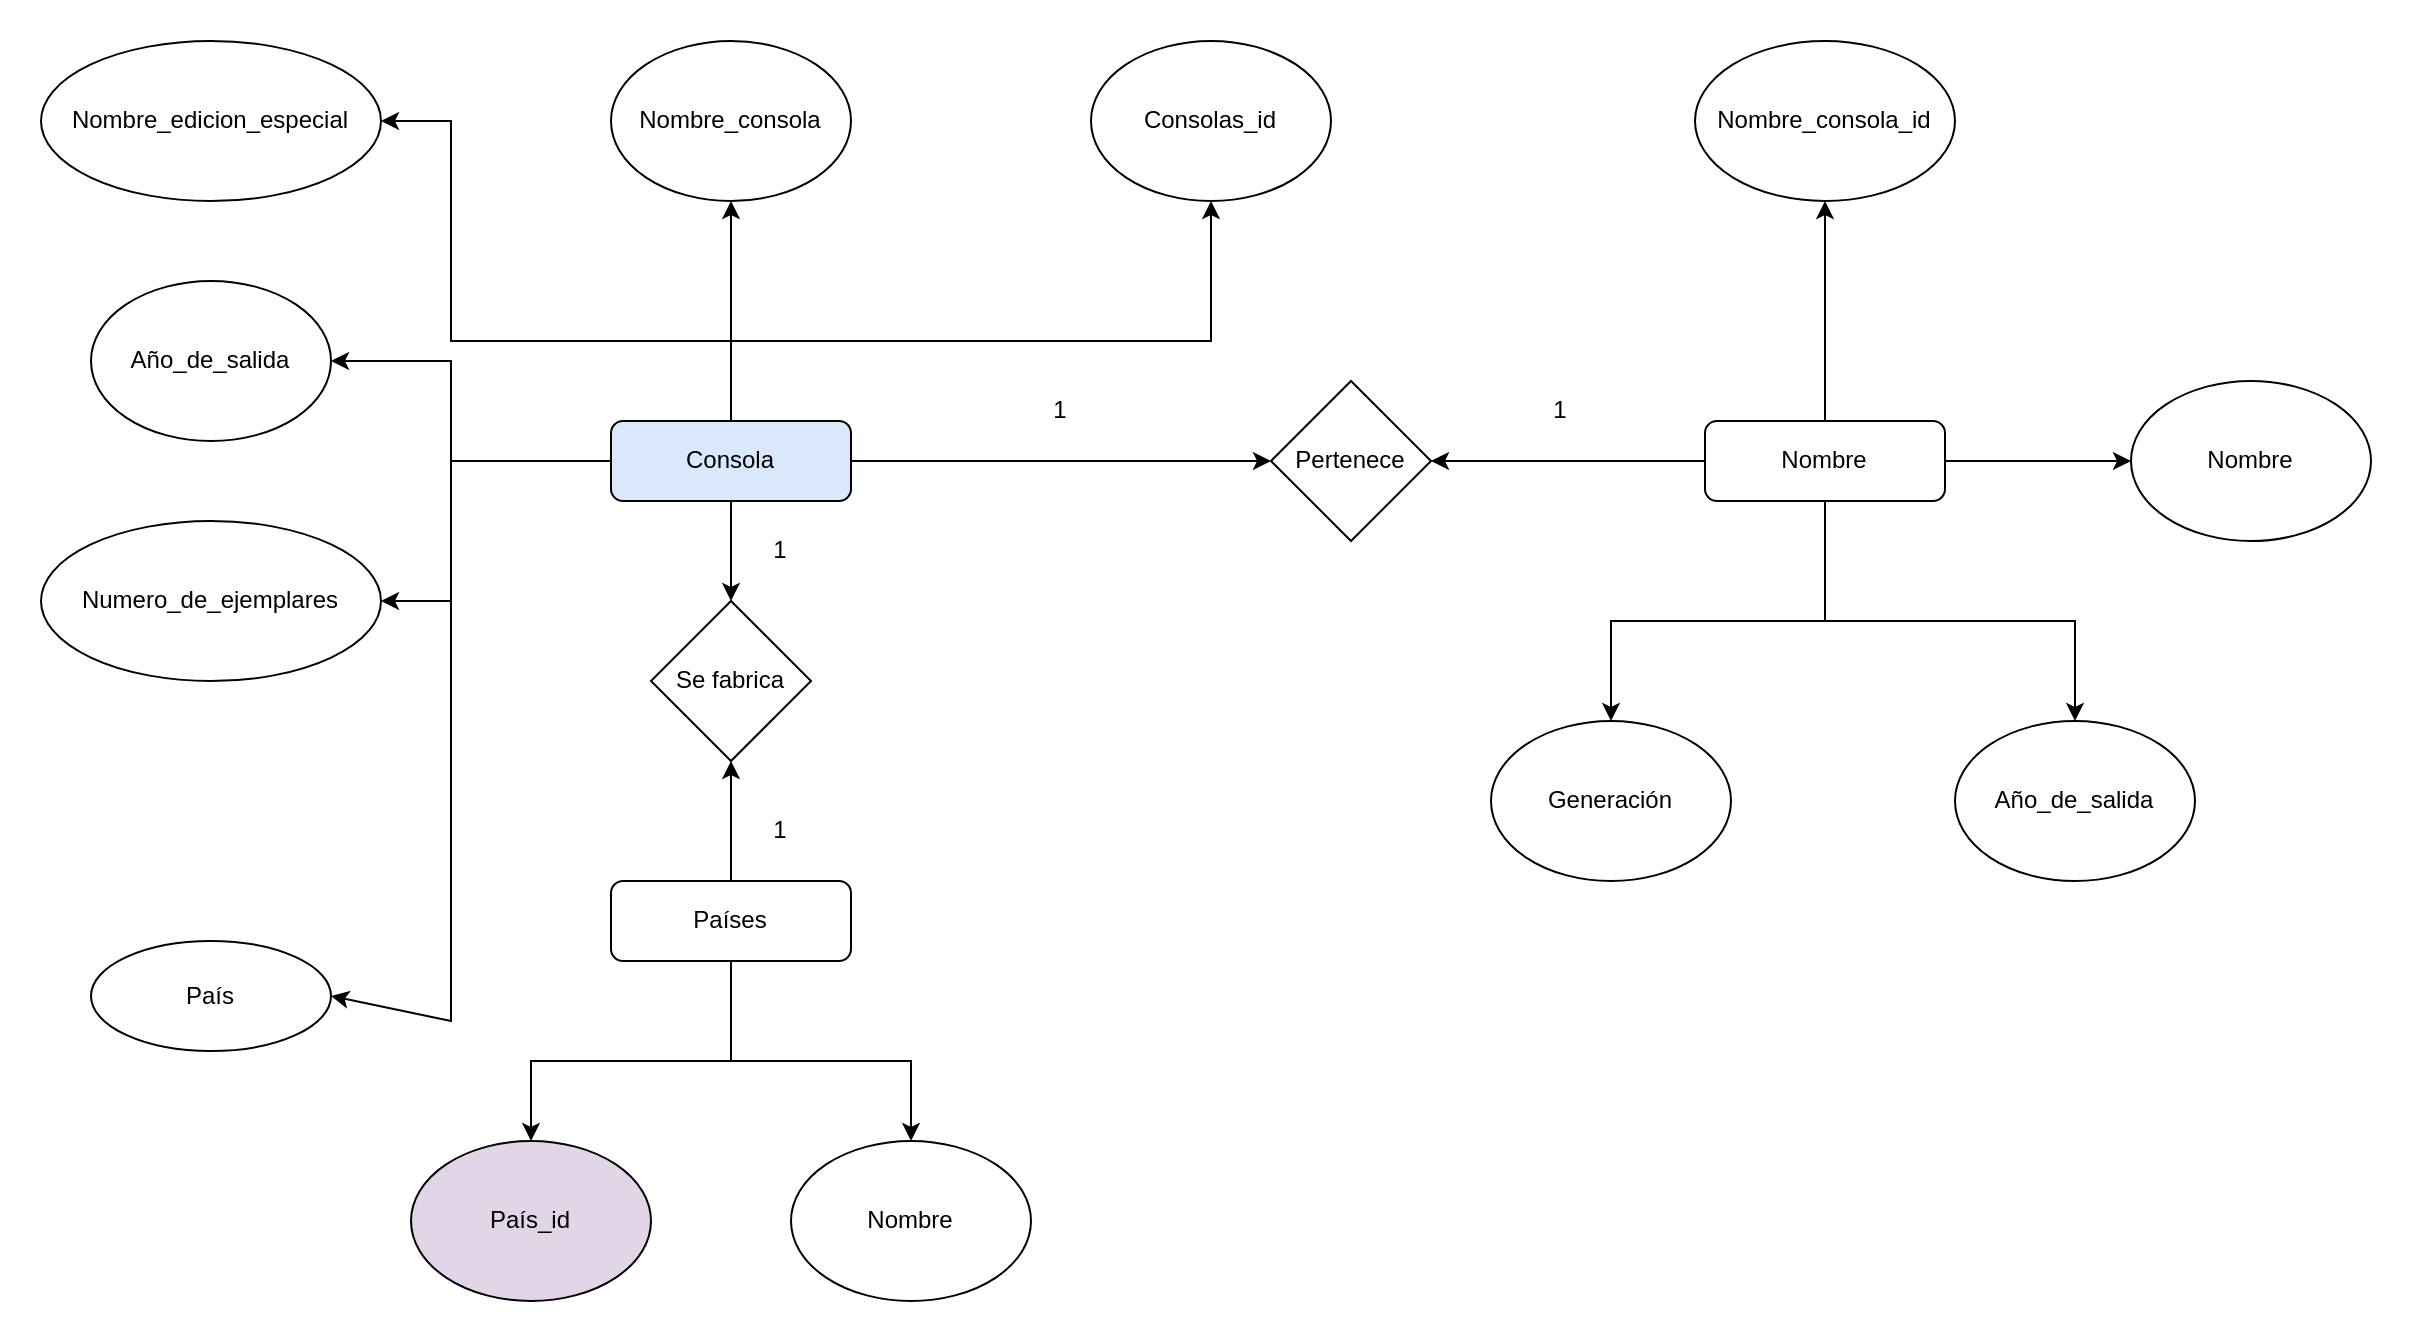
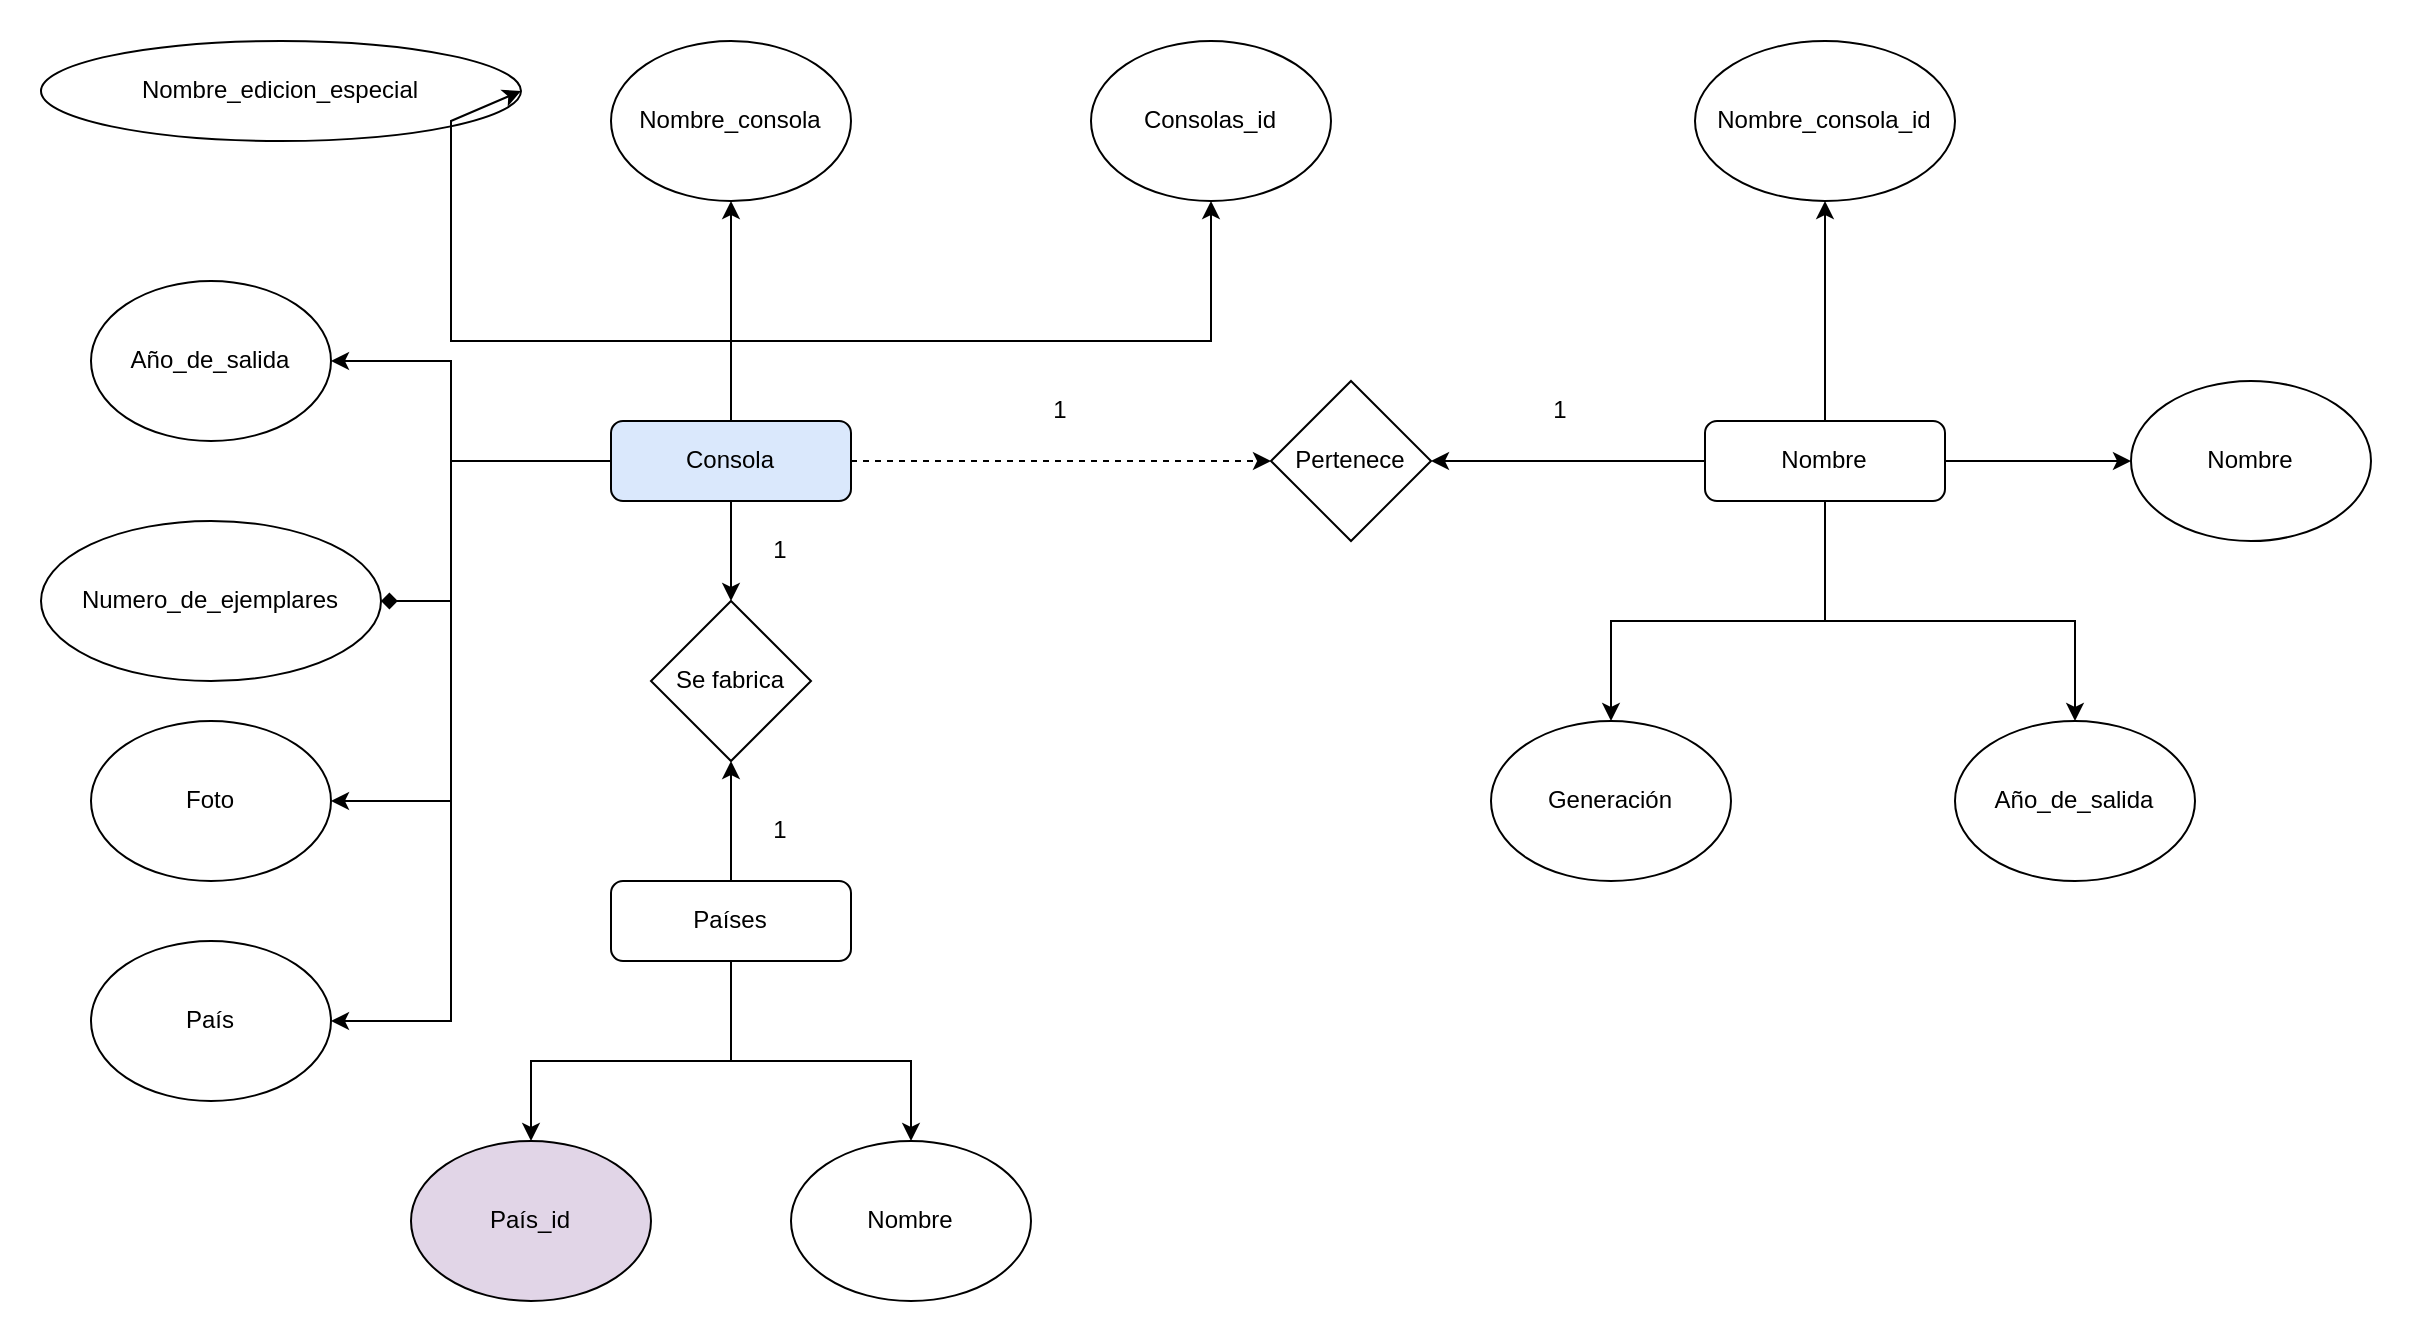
(211, 121) -> (281, 91)
(1056, 461) -> (1056, 461)
(396, 601) -> (397, 601)
none -> (211, 801)
none -> (396, 801)
(211, 996) -> (211, 1021)
